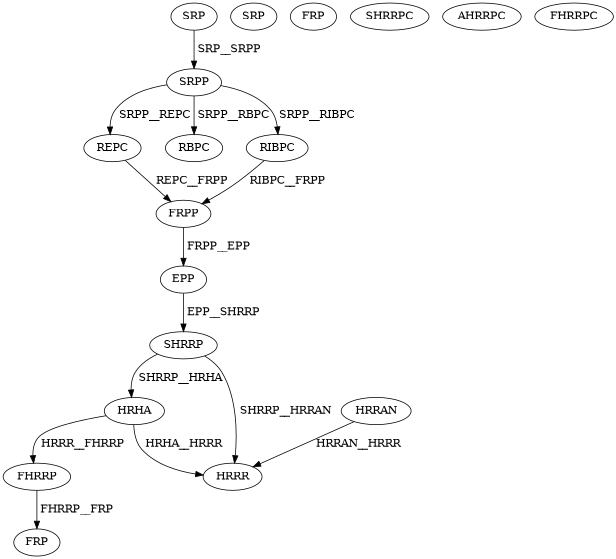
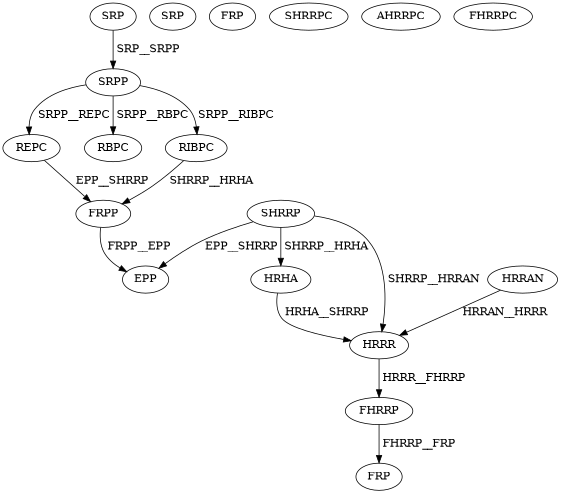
(190, 181) -> (110, 181)
(286, 181) -> (209, 181)
(183, 309) -> (207, 238)
(62, 426) -> (379, 374)
(182, 444) -> (325, 312)
